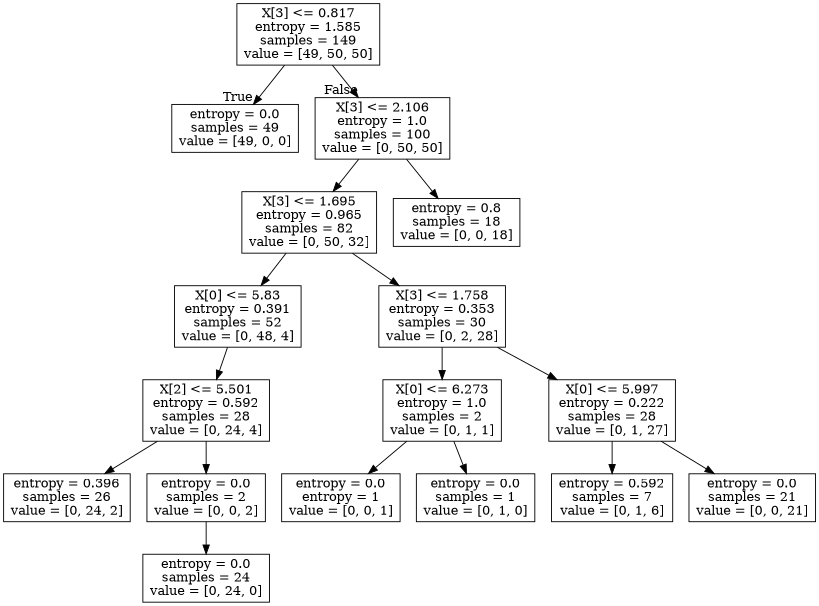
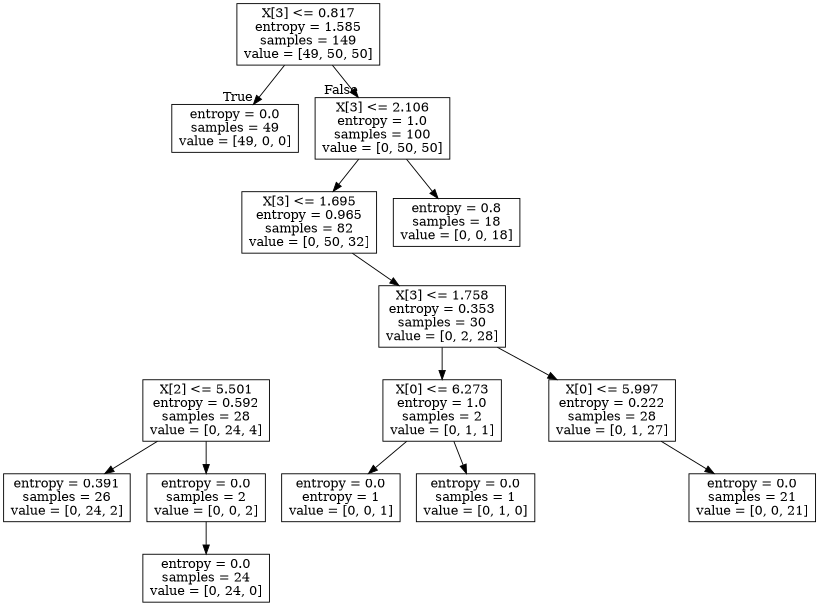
(238, 316) -> none
(67, 498) -> (67, 498)
(612, 498) -> none
